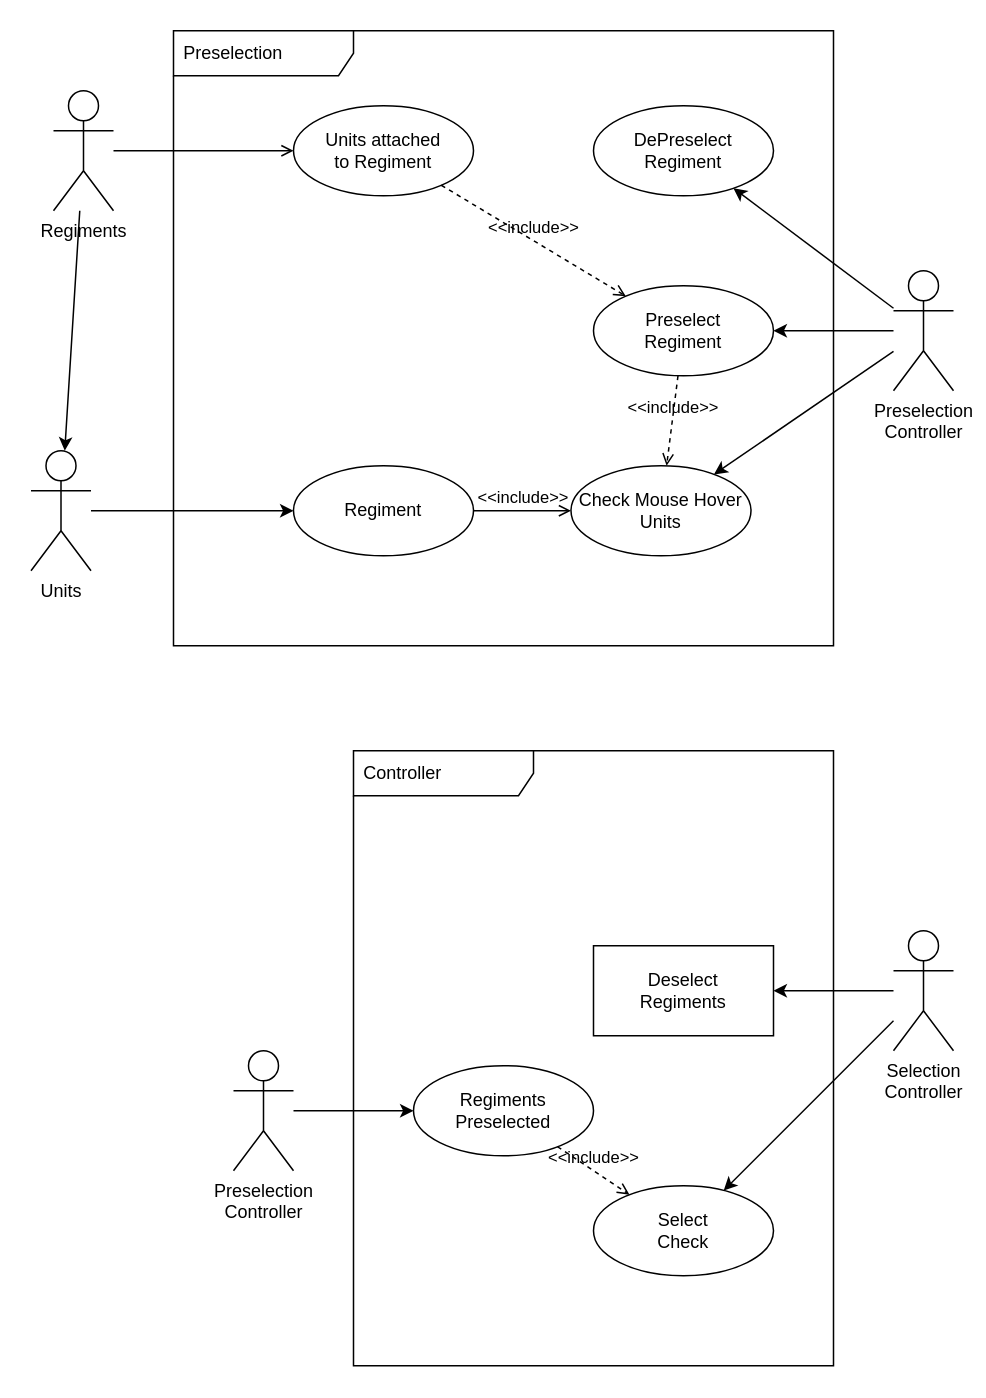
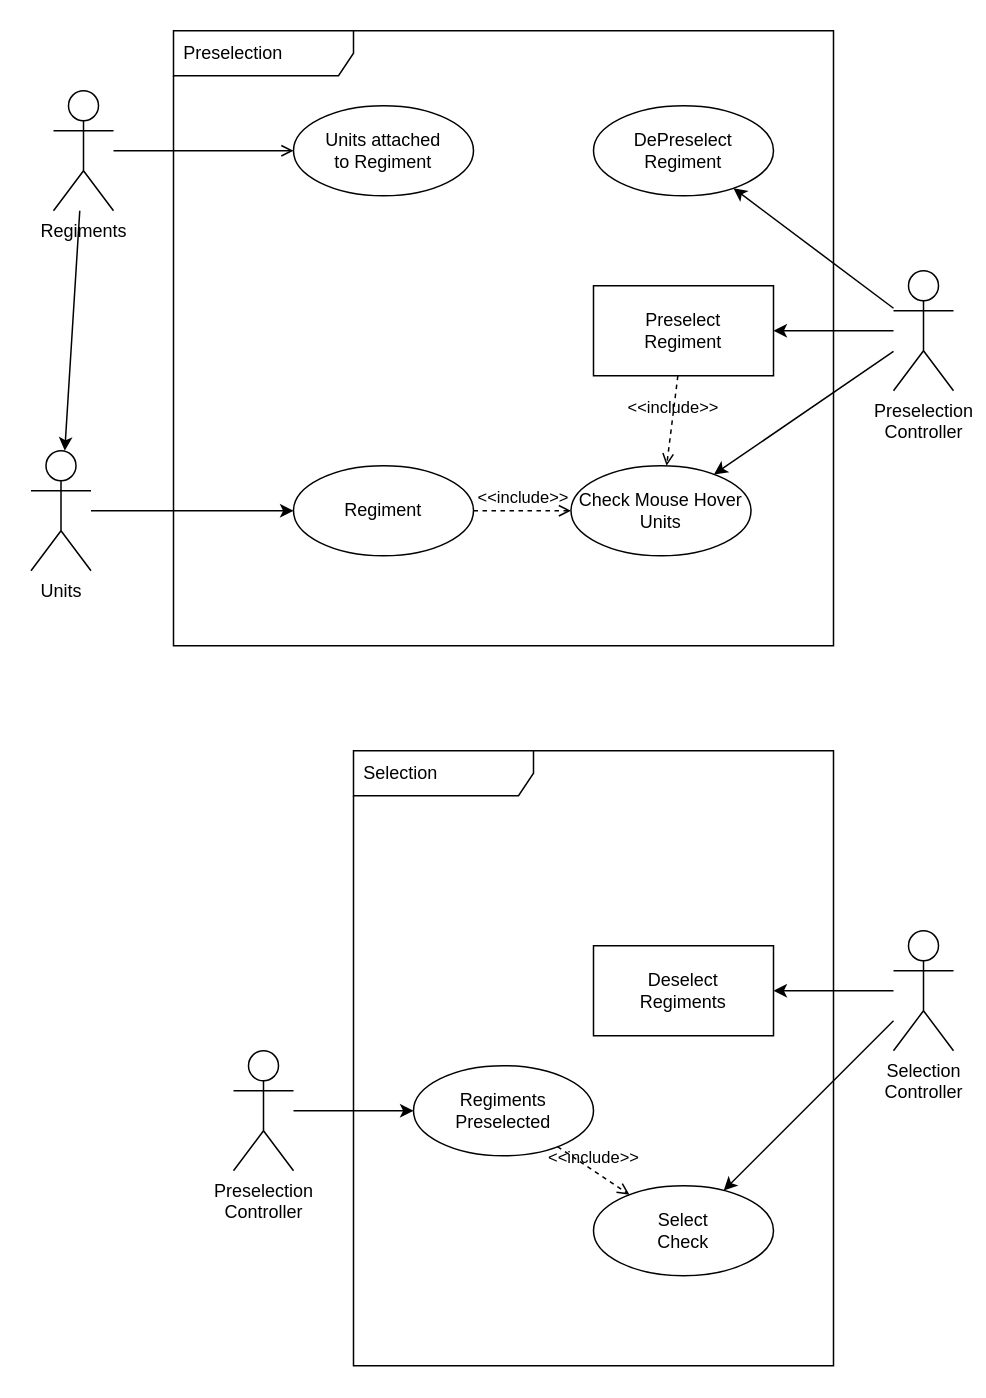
(531, 240) -> none
(683, 331) -> (683, 331)
(519, 511) -> (519, 511)
(409, 773) -> (404, 773)
